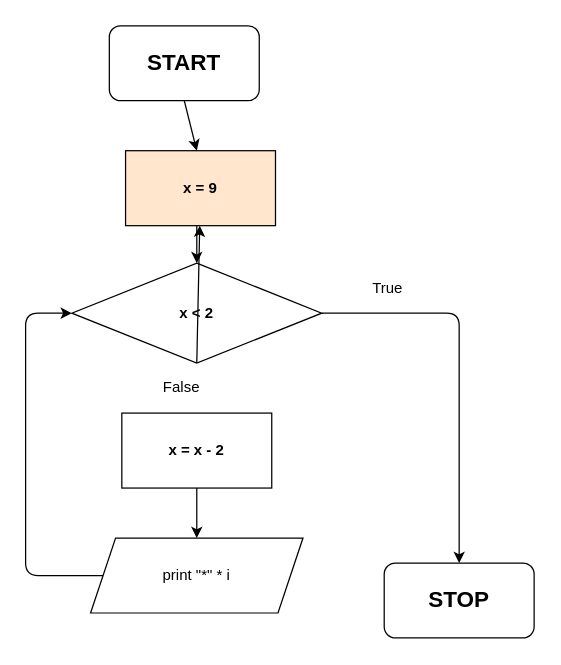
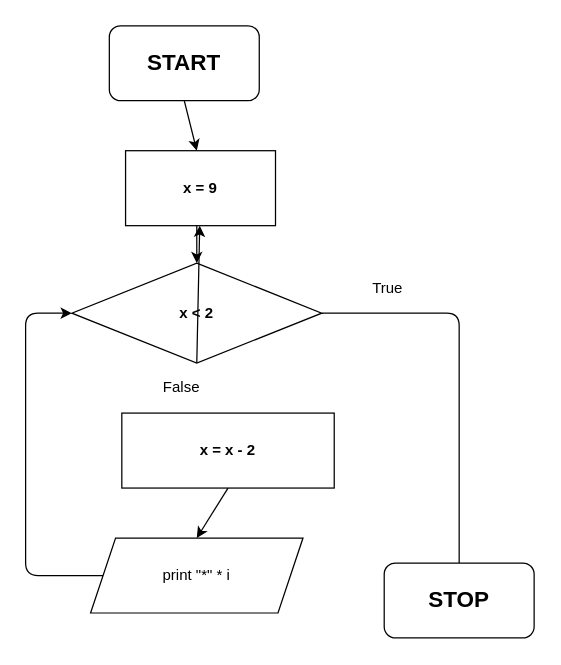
(201, 188) -> (201, 188)
(197, 451) -> (228, 451)
(459, 553) -> (459, 556)
